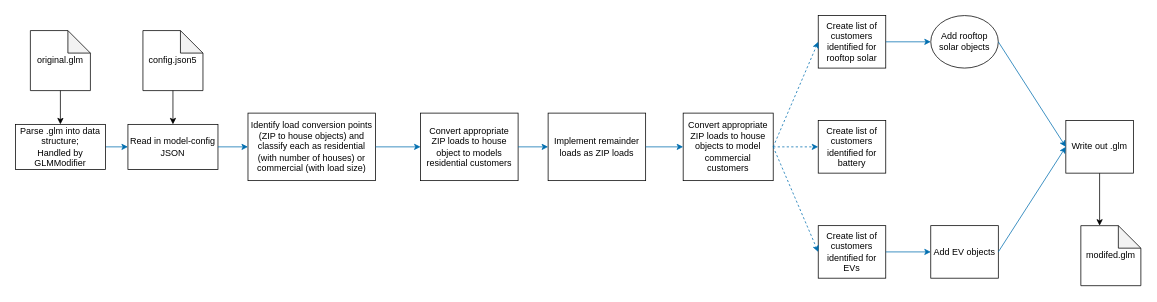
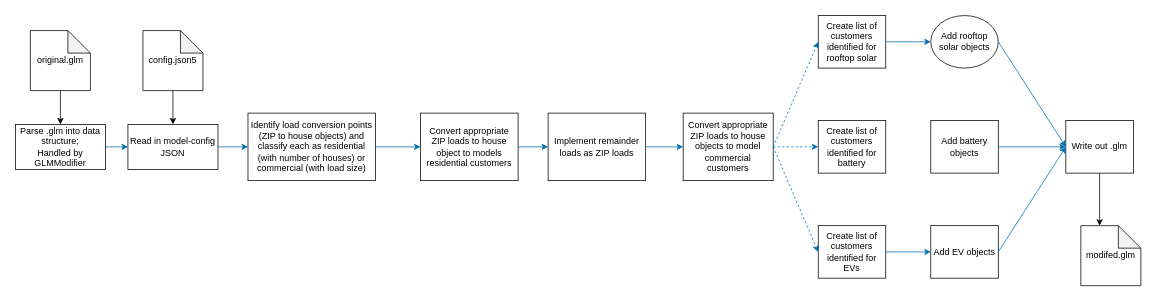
none -> (964, 147)
none -> (1059, 147)
